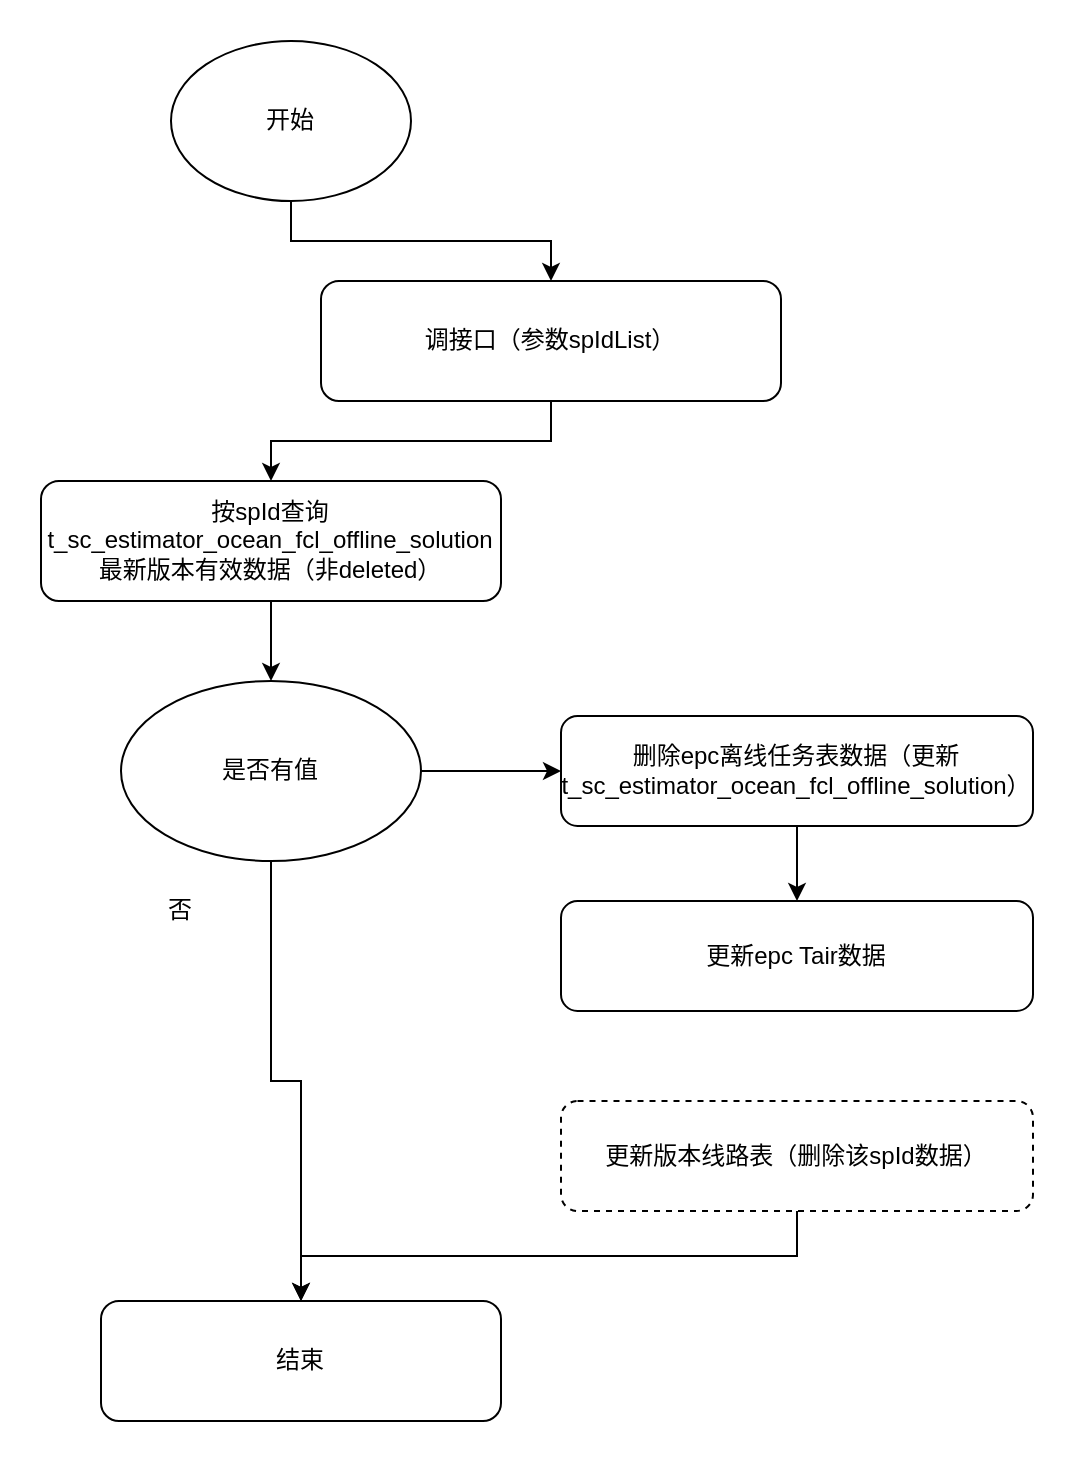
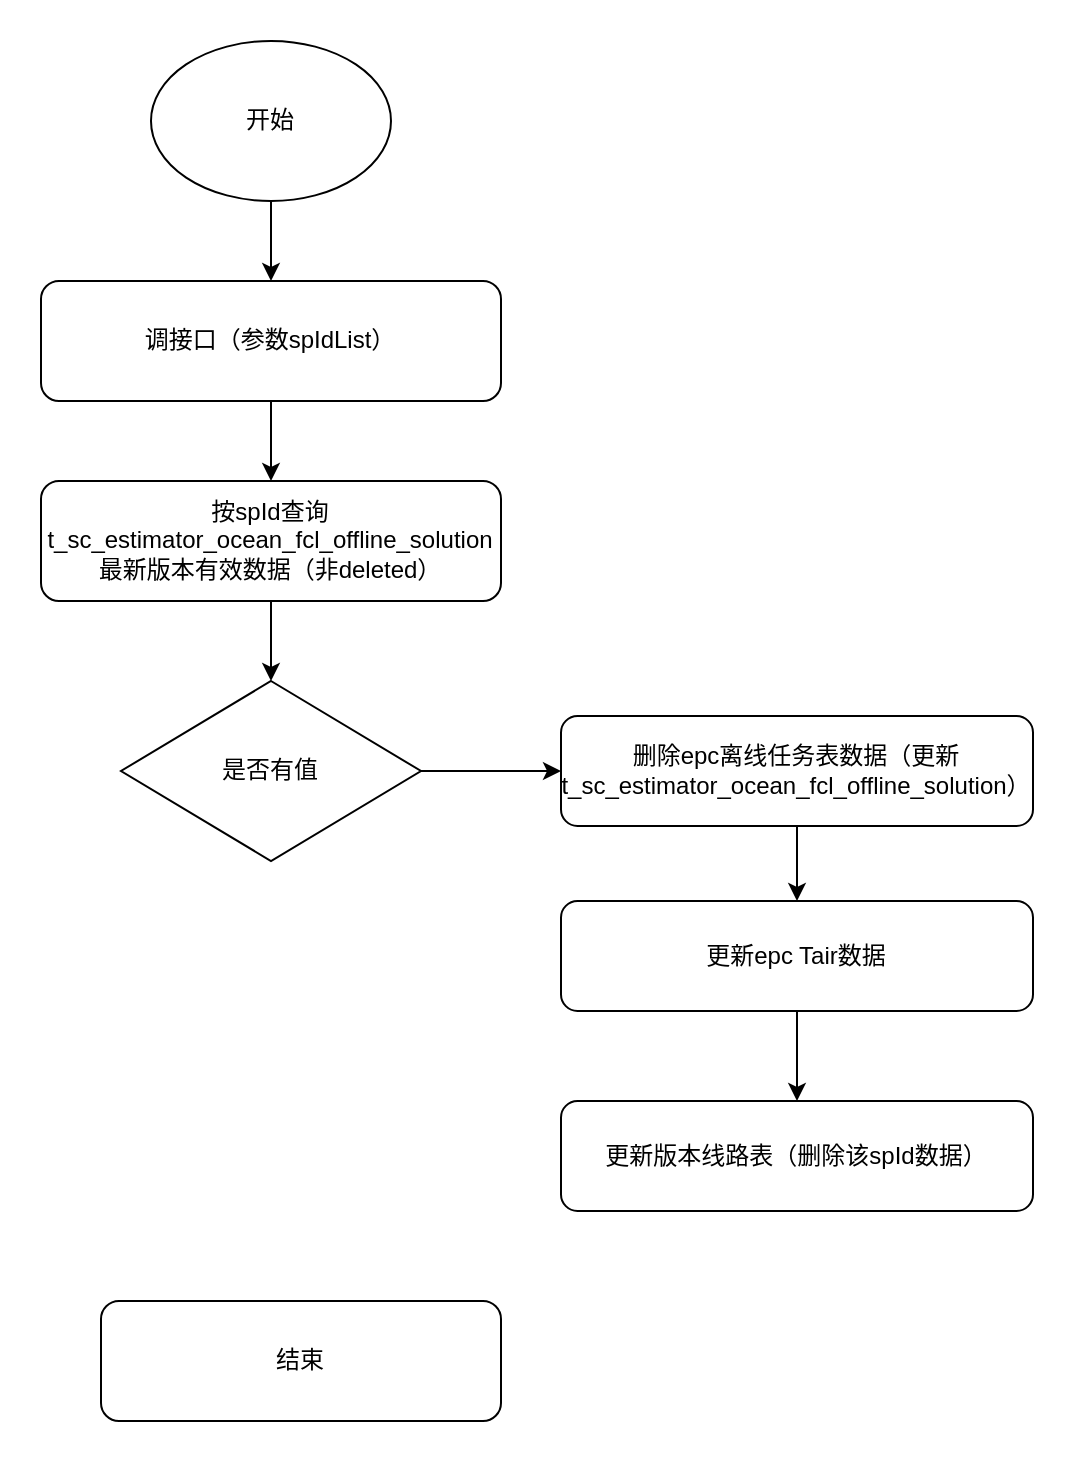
(291, 121) -> (271, 121)
(551, 341) -> (271, 341)
(271, 771) -> (271, 771)
(181, 911) -> none
none -> (797, 1049)
(271, 1071) -> none
(797, 1156) -> (797, 1156)
(574, 1256) -> none
